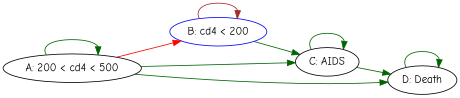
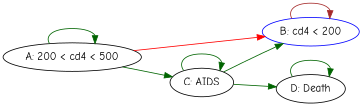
(273, 47) -> (250, 59)
(257, 82) -> none
